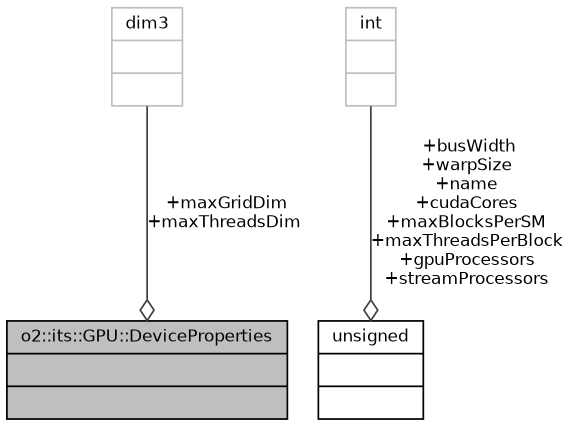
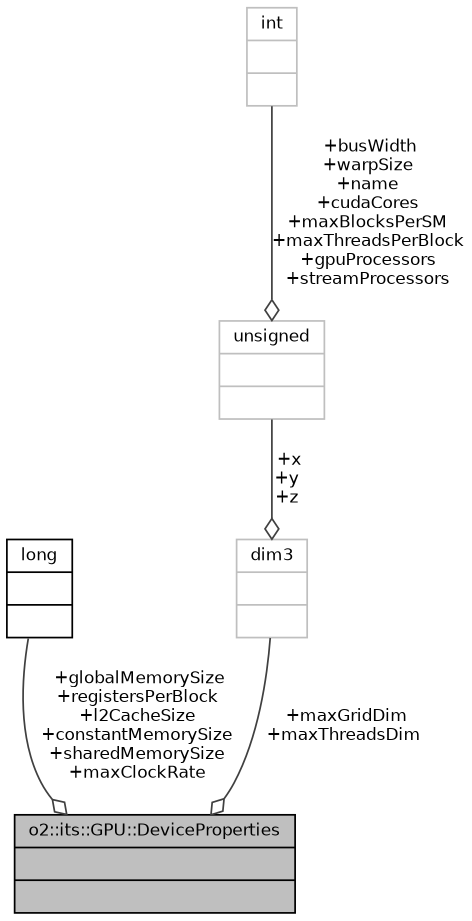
(371, 370) -> (272, 370)
none -> (272, 469)
none -> (40, 589)
